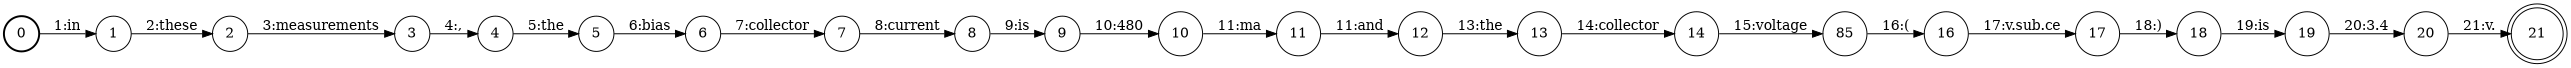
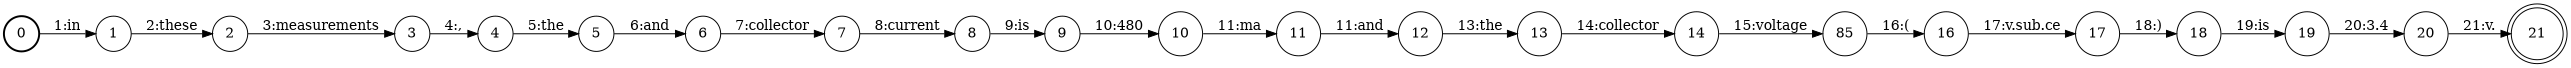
(650, 26) -> (650, 26)
